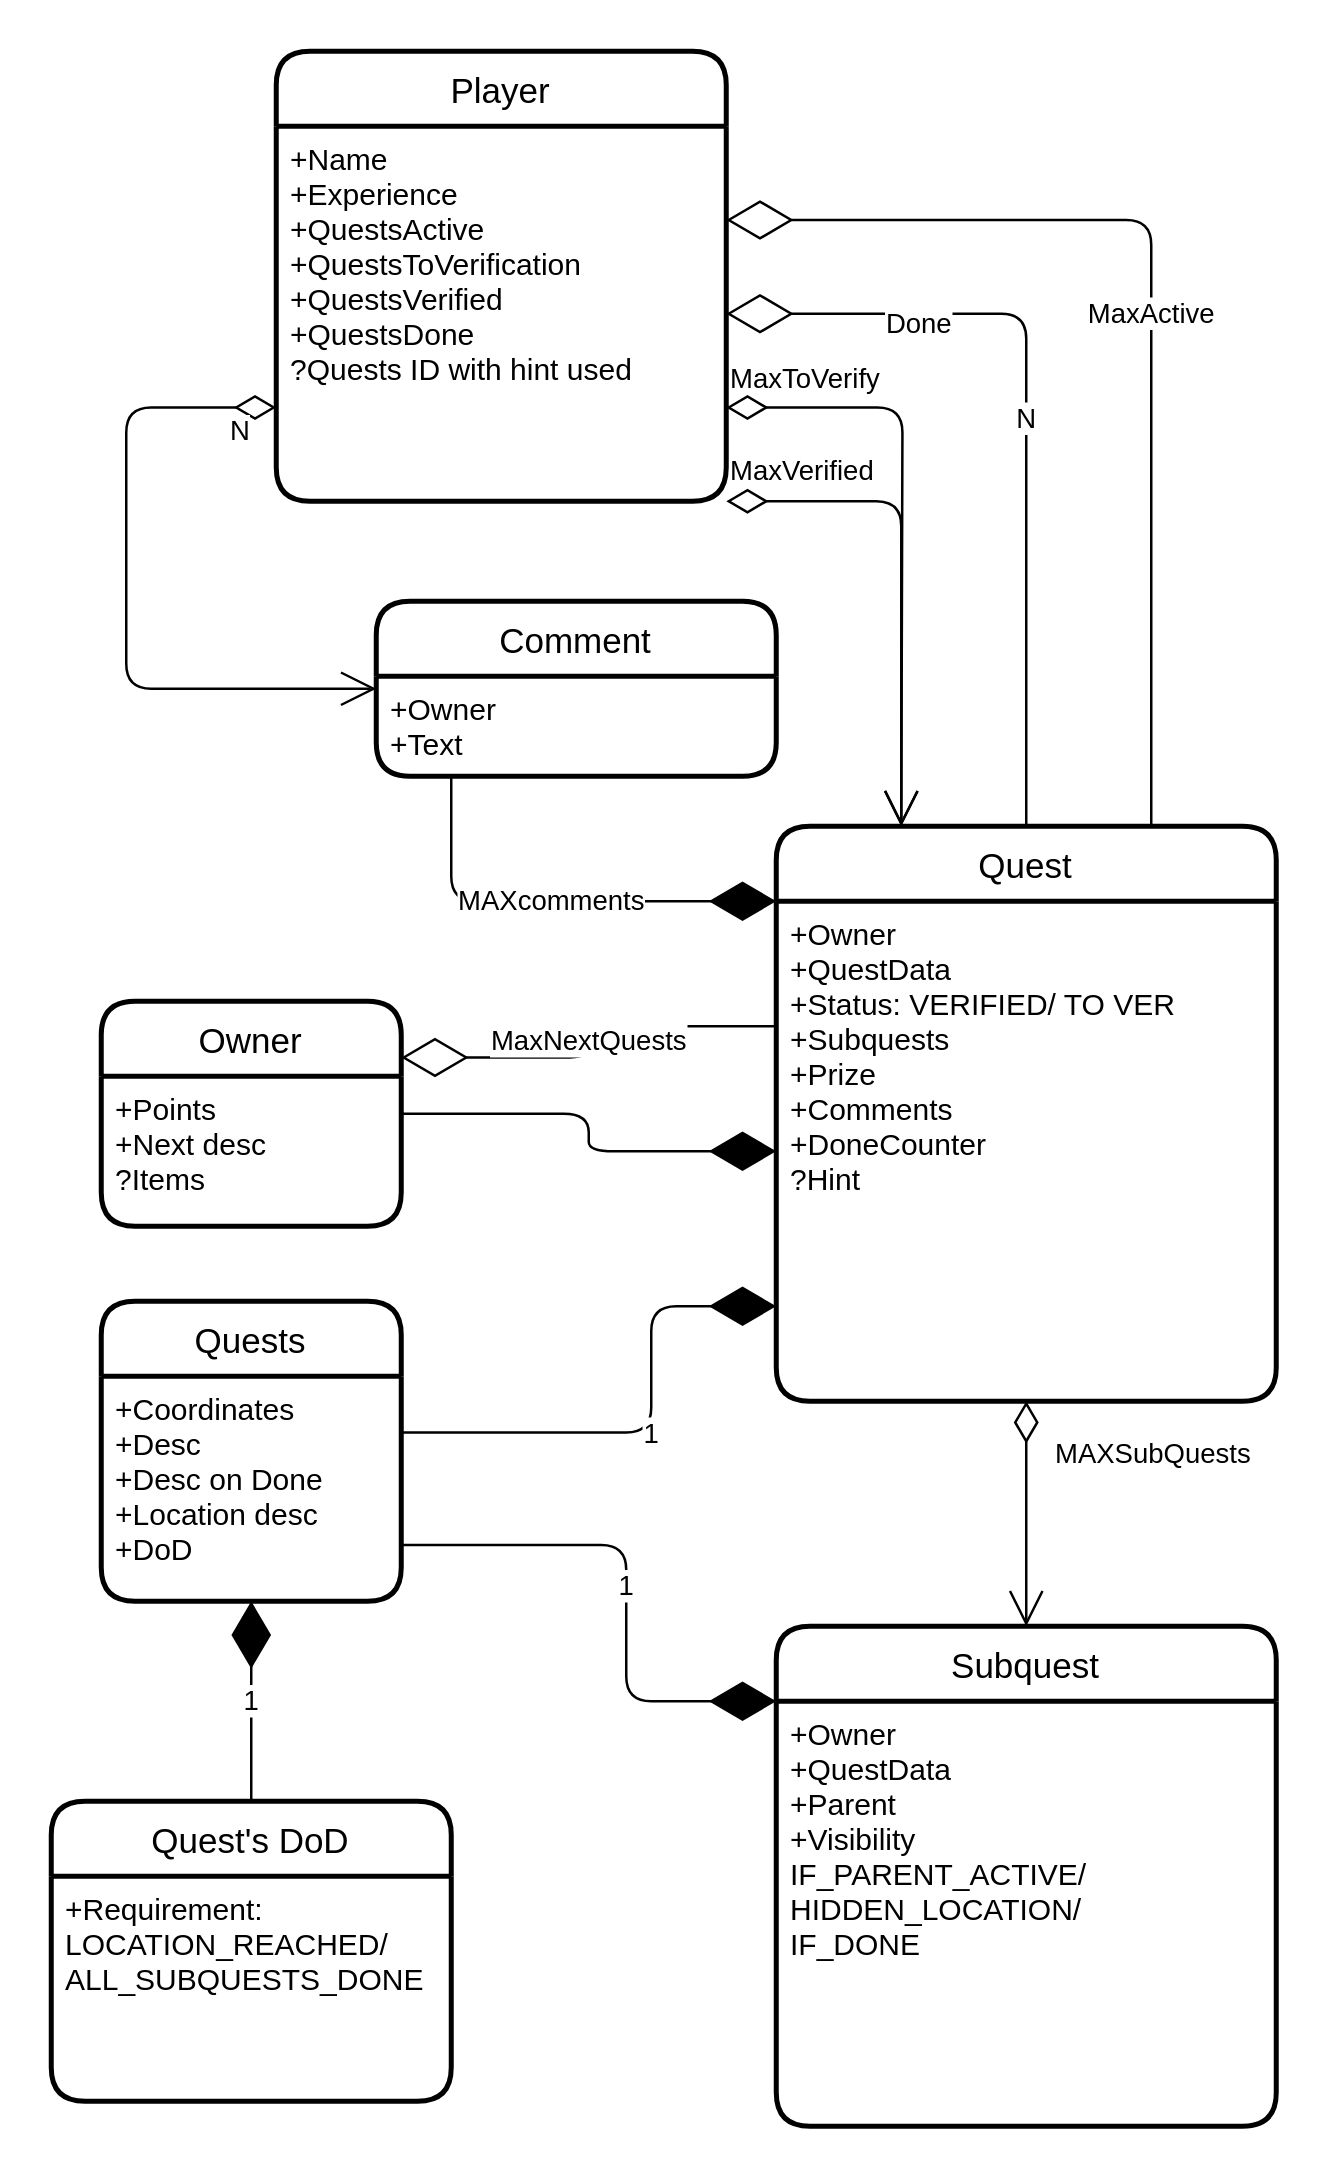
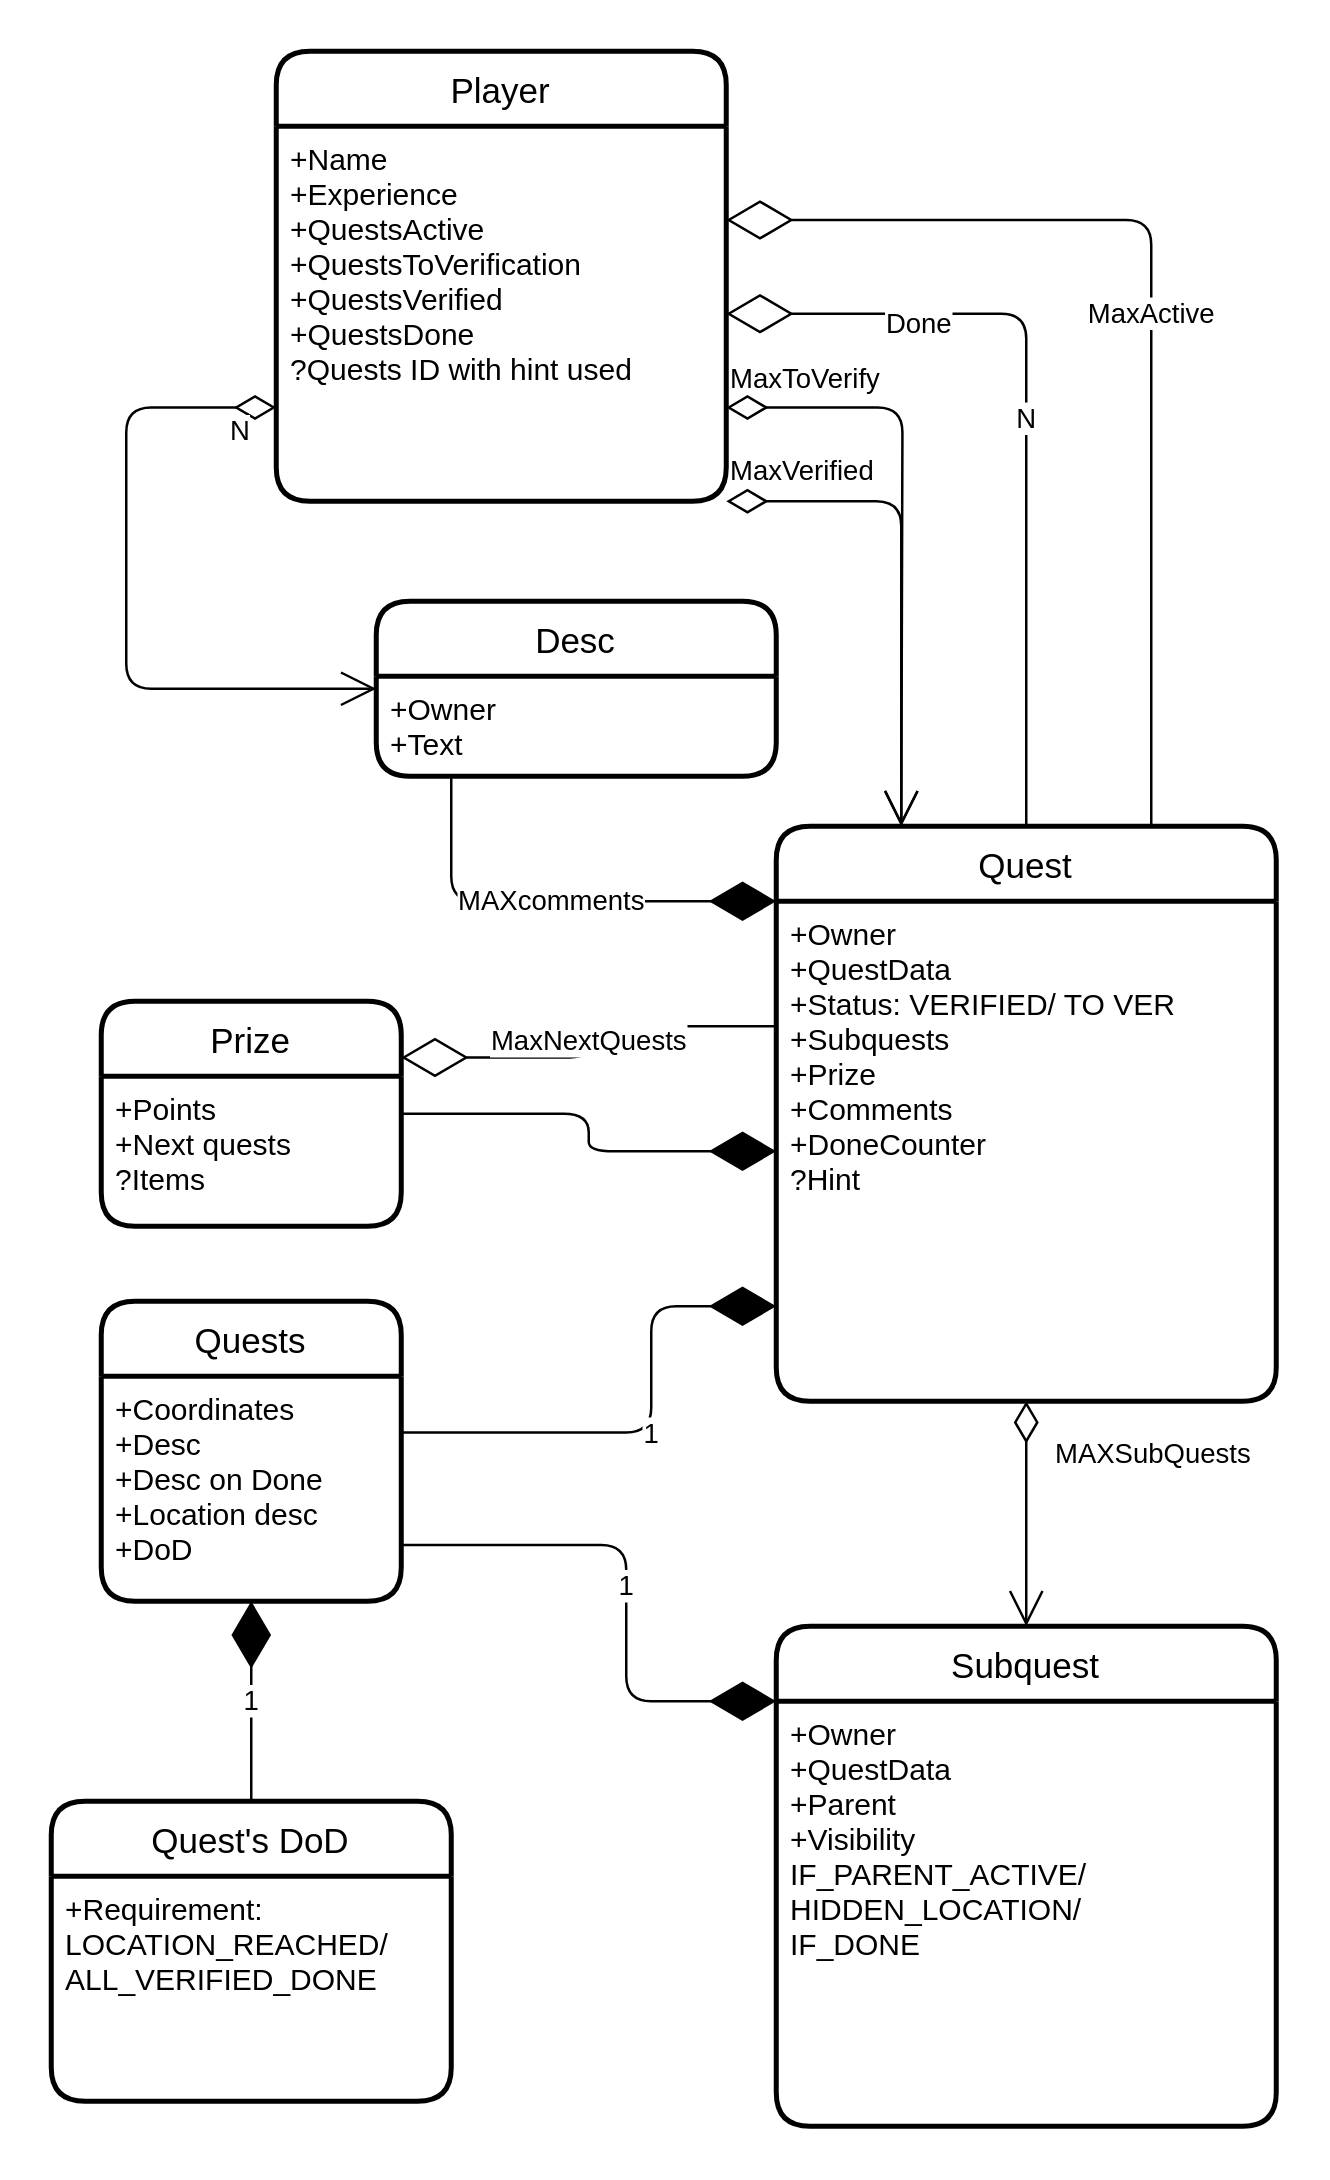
(575, 641) -> (575, 641)
(250, 1041) -> (250, 1041)
(170, 1110) -> (170, 1110)
(166, 1910) -> (166, 1910)
